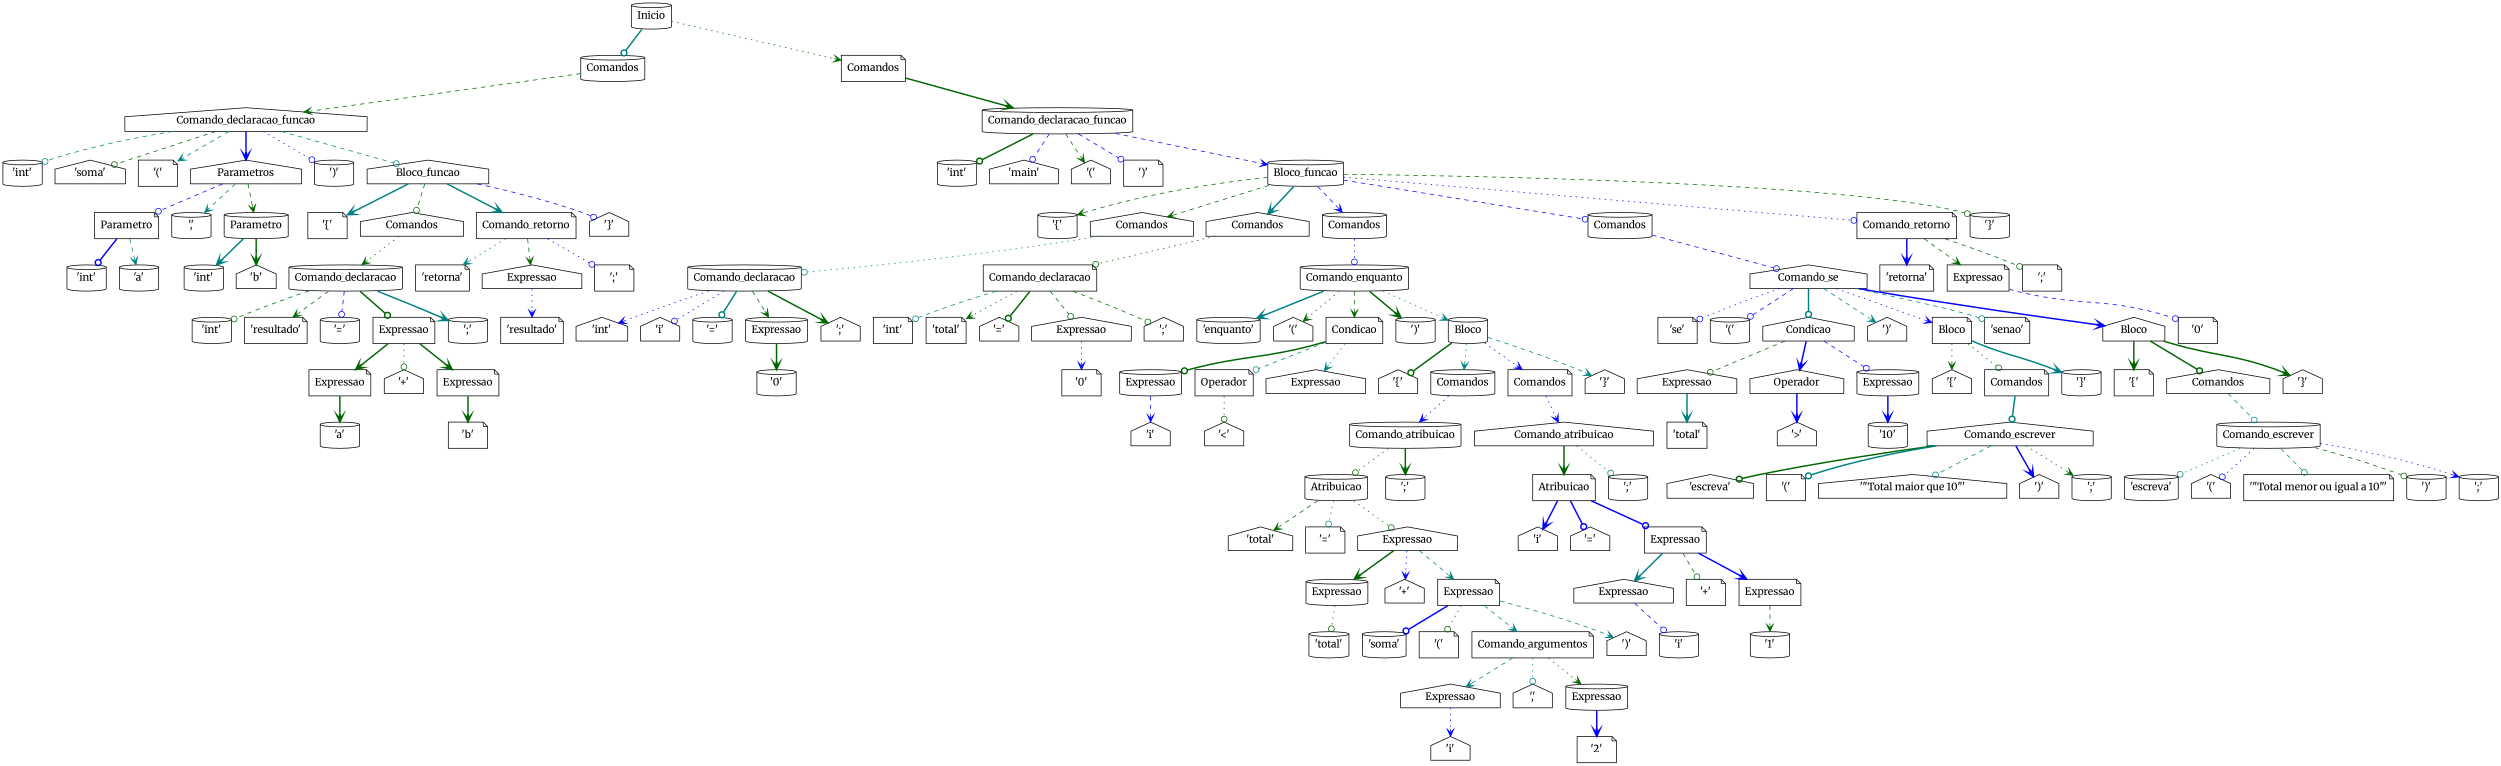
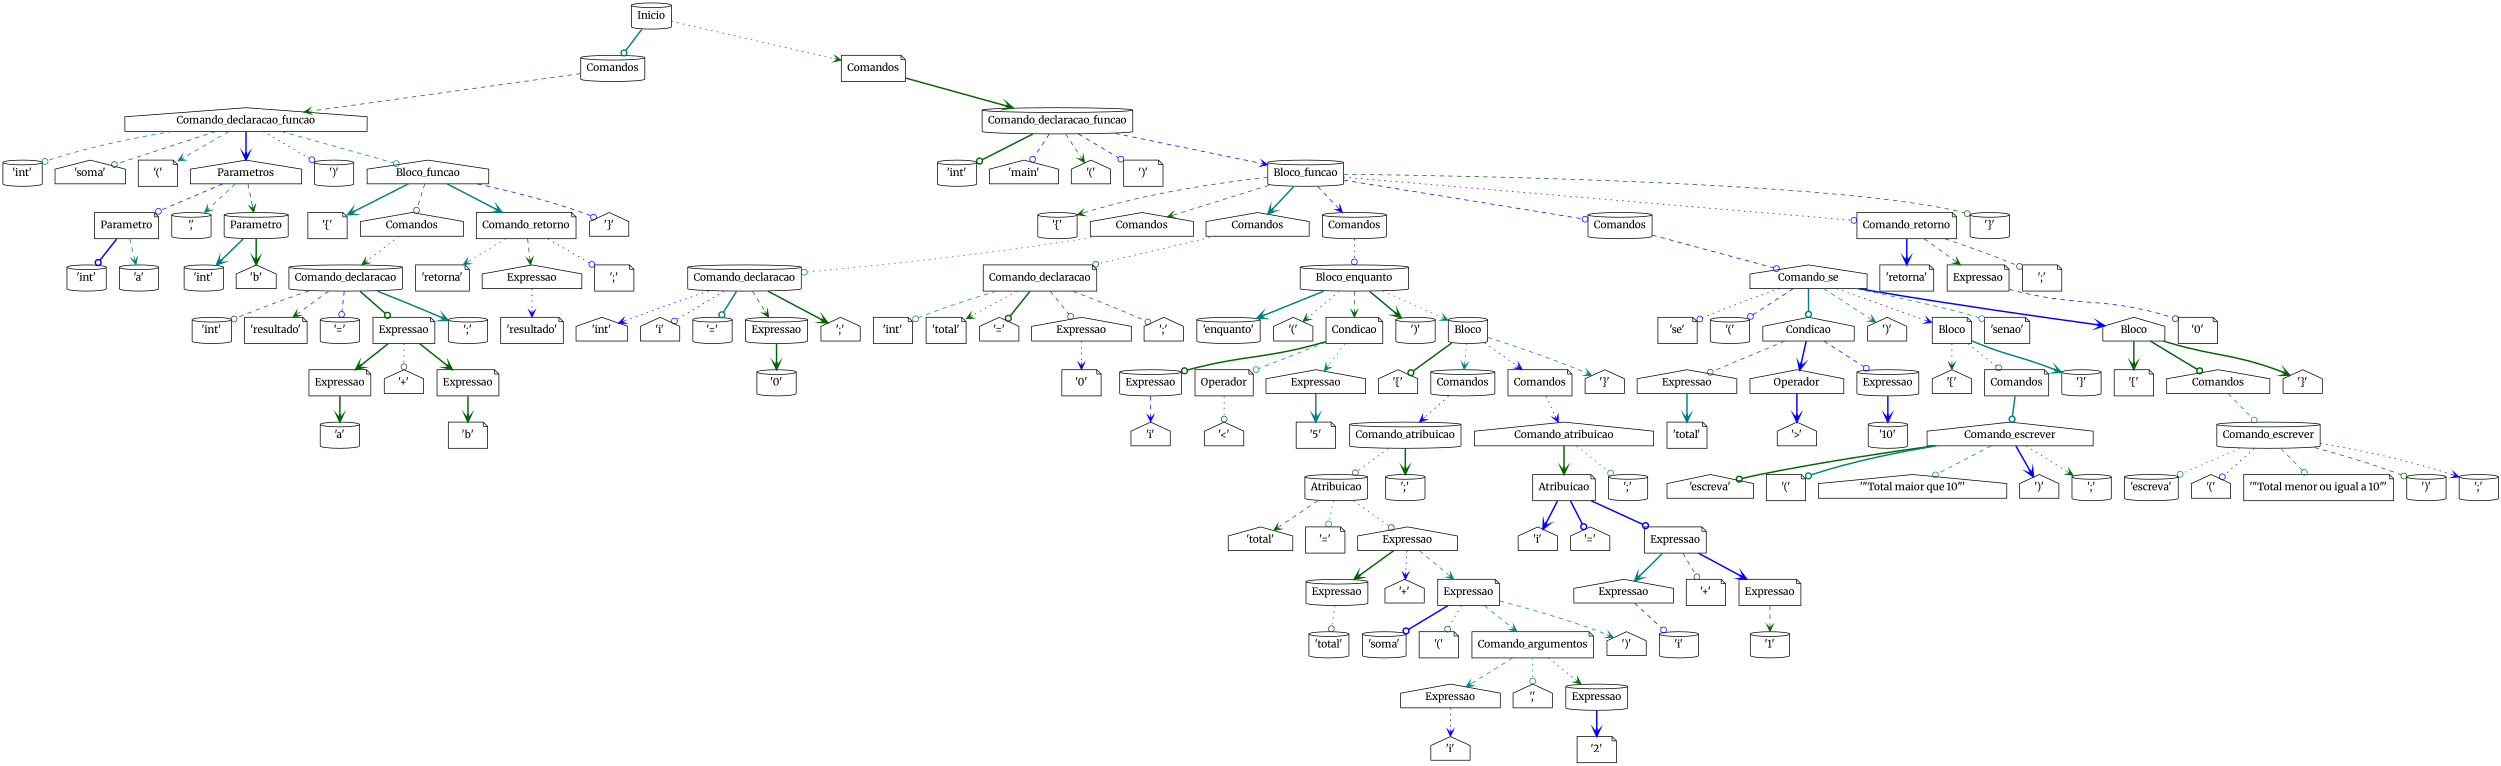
(1354, 278) -> (1354, 278)
none -> (1316, 435)
